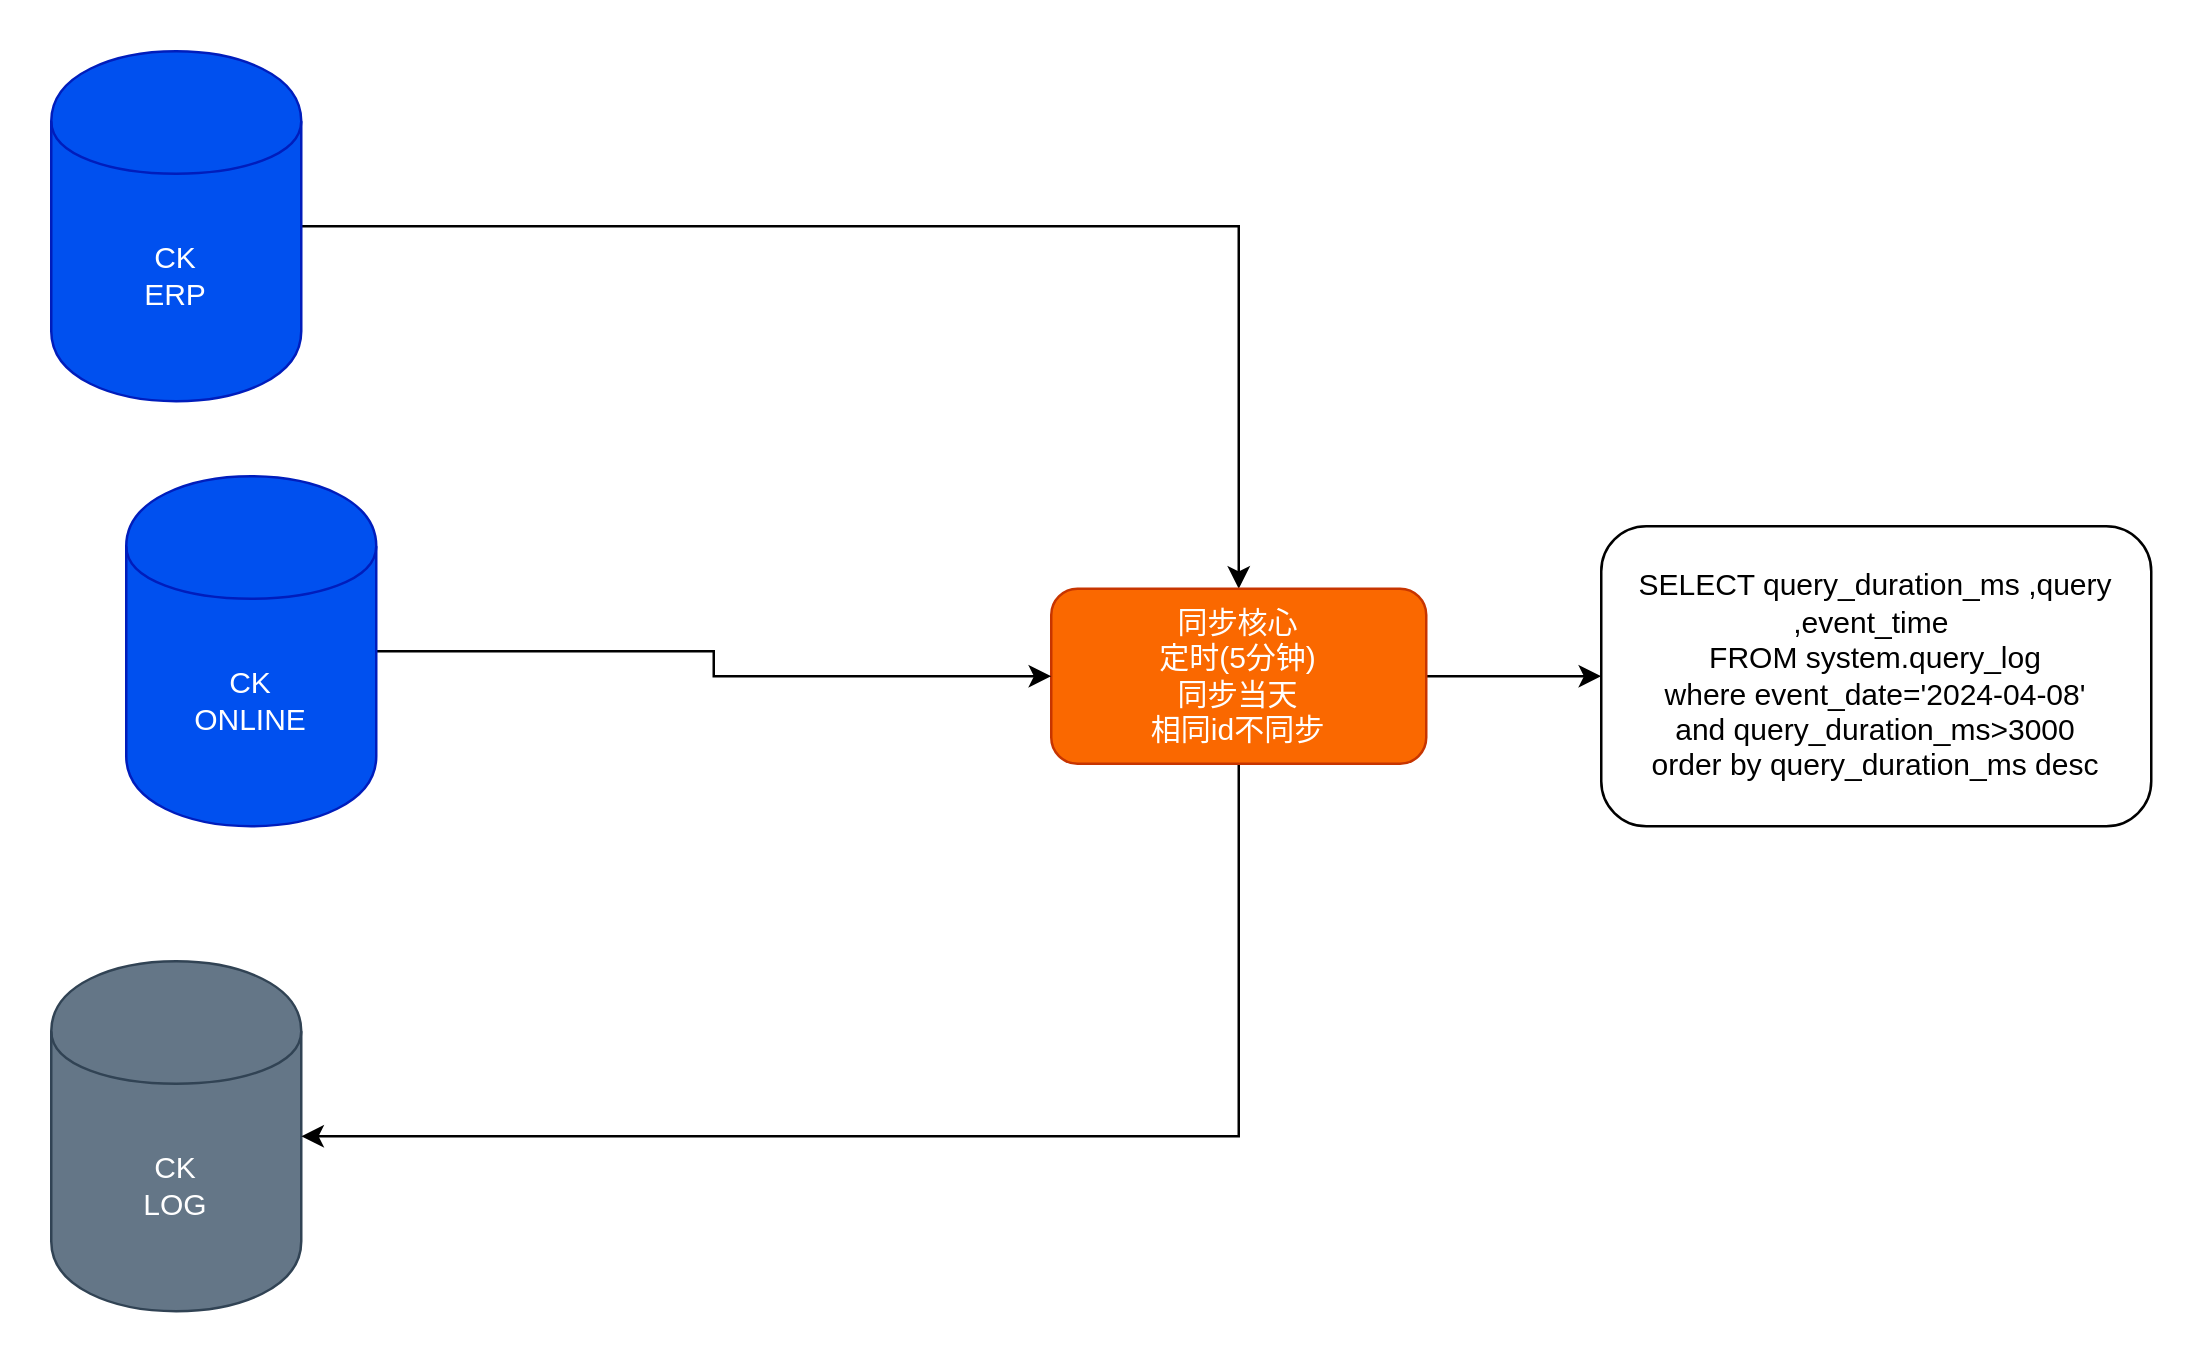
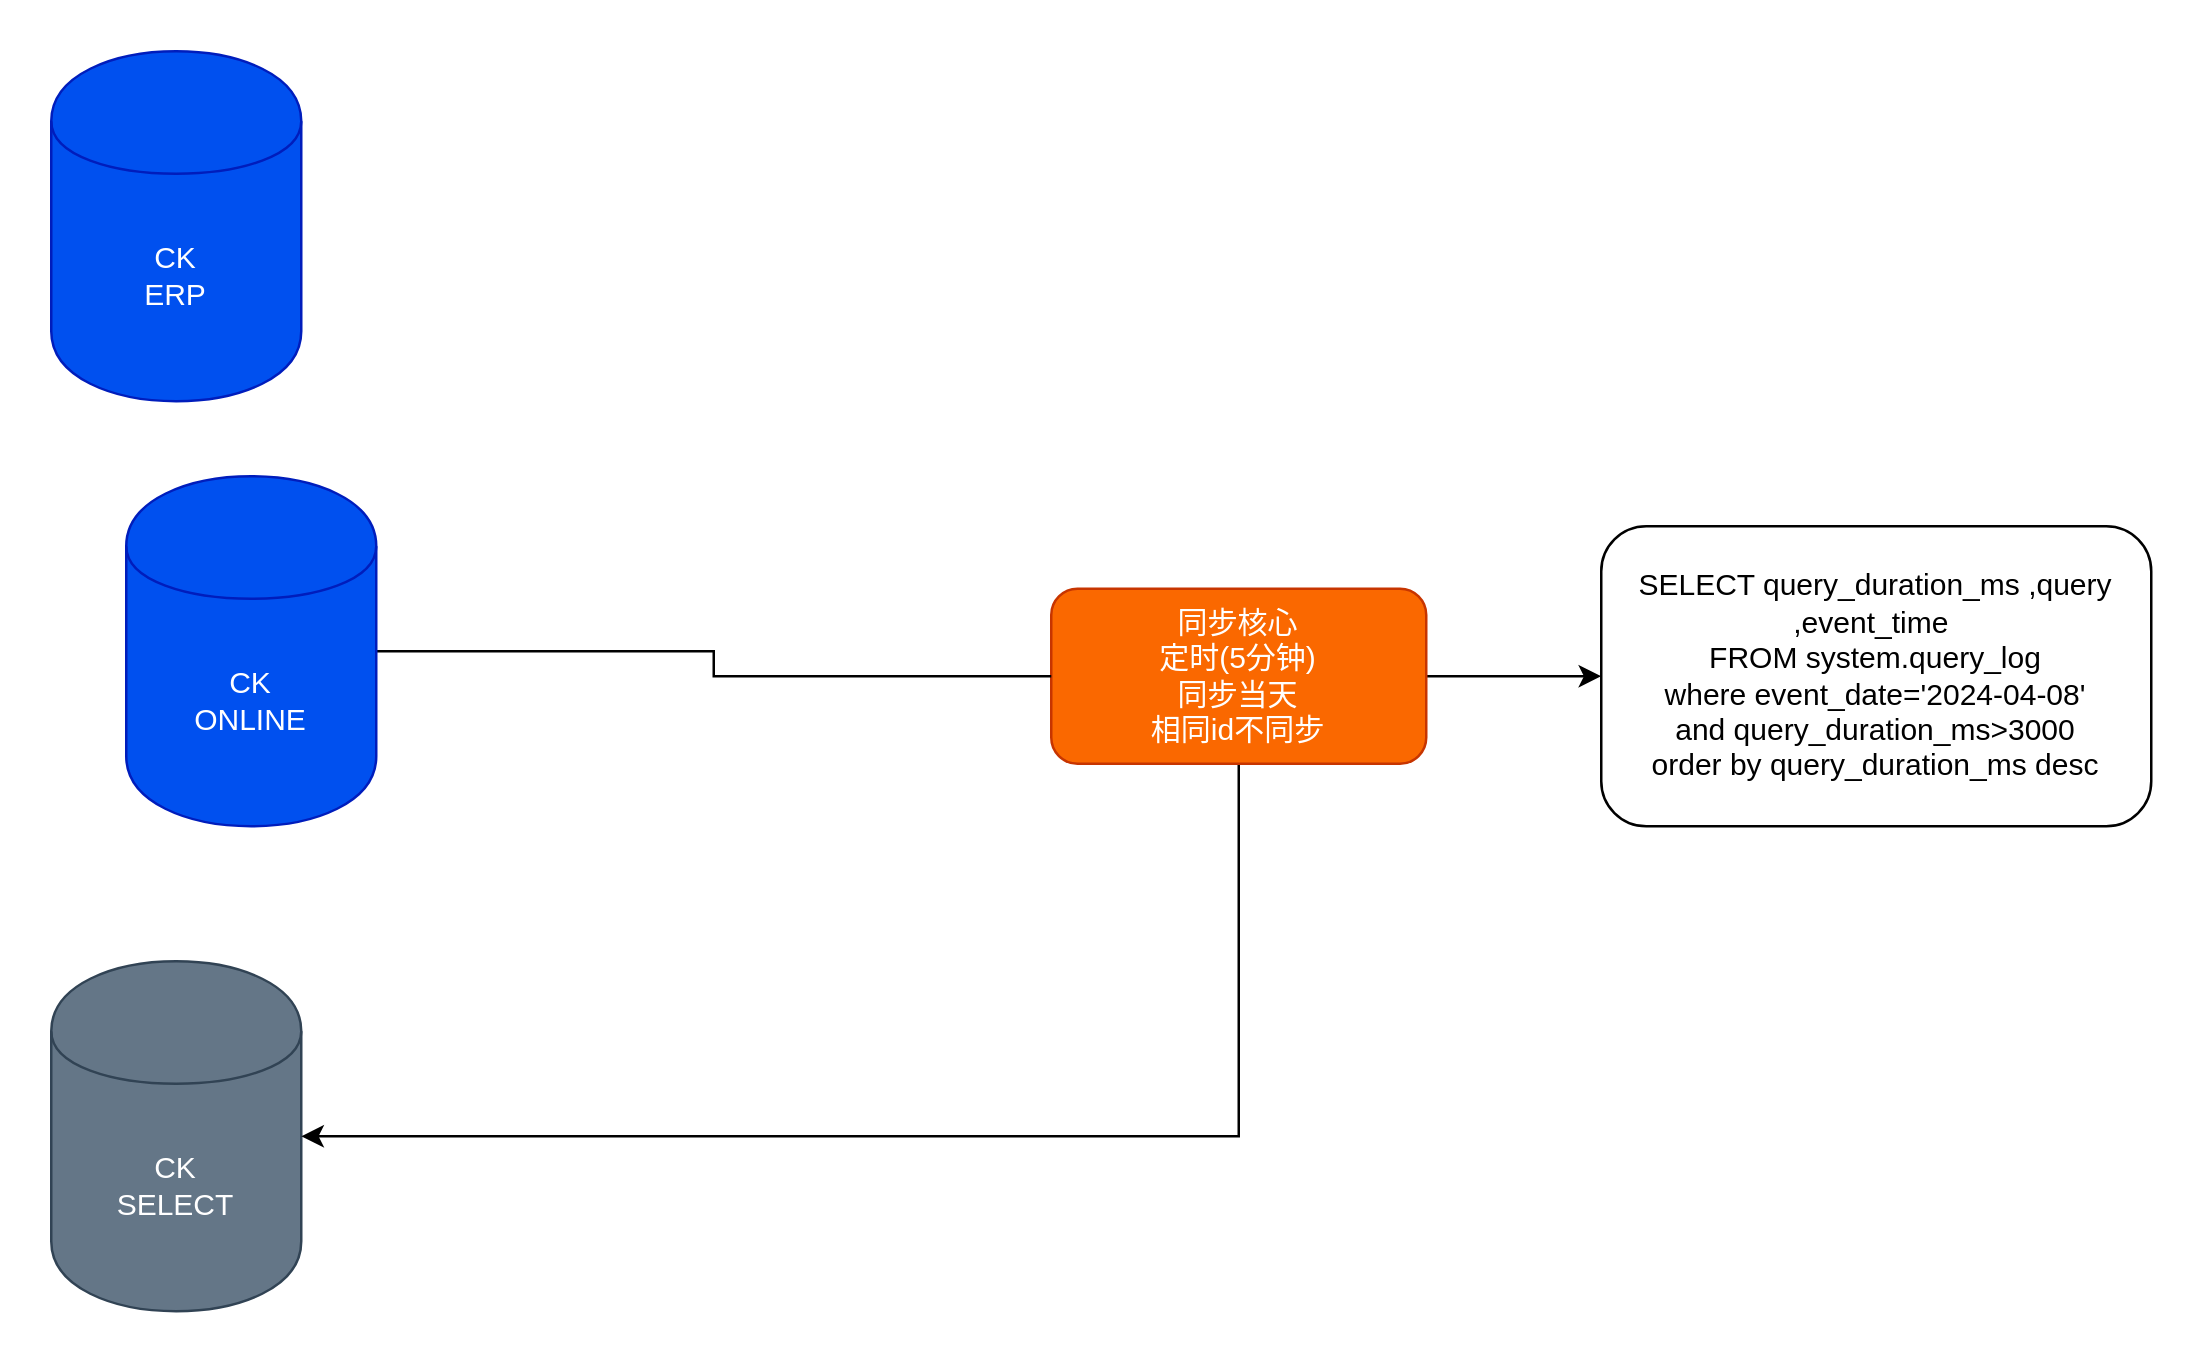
(943, 226) -> none
(1033, 676) -> (1041, 676)
(176, 1186) -> (176, 1186)
